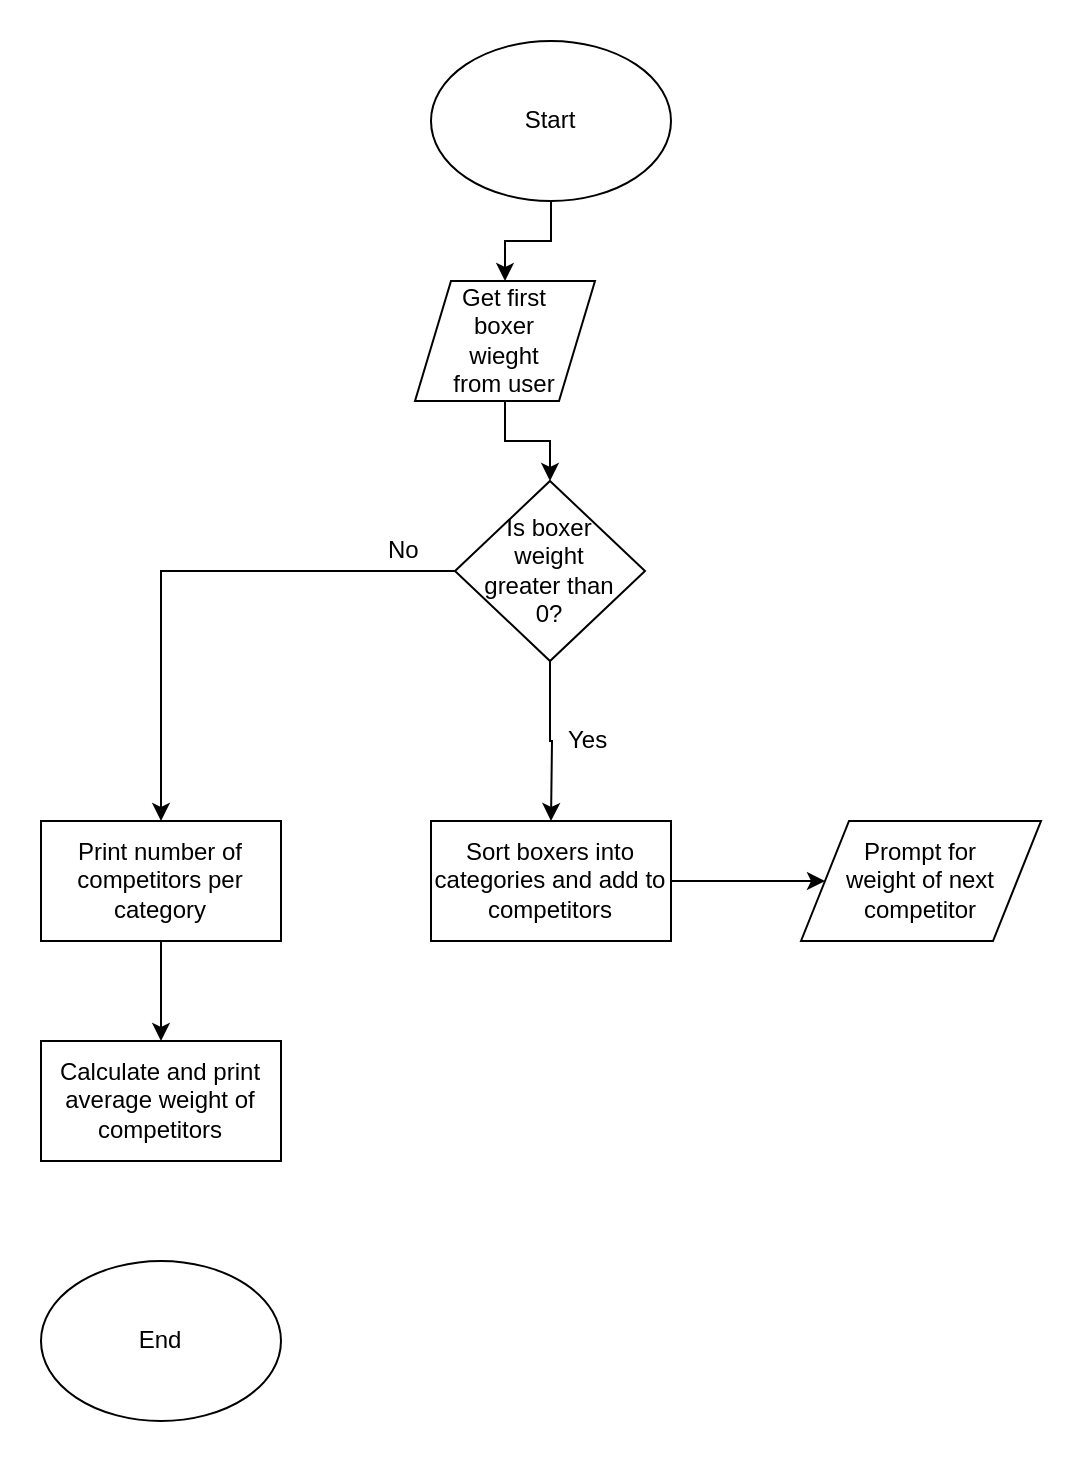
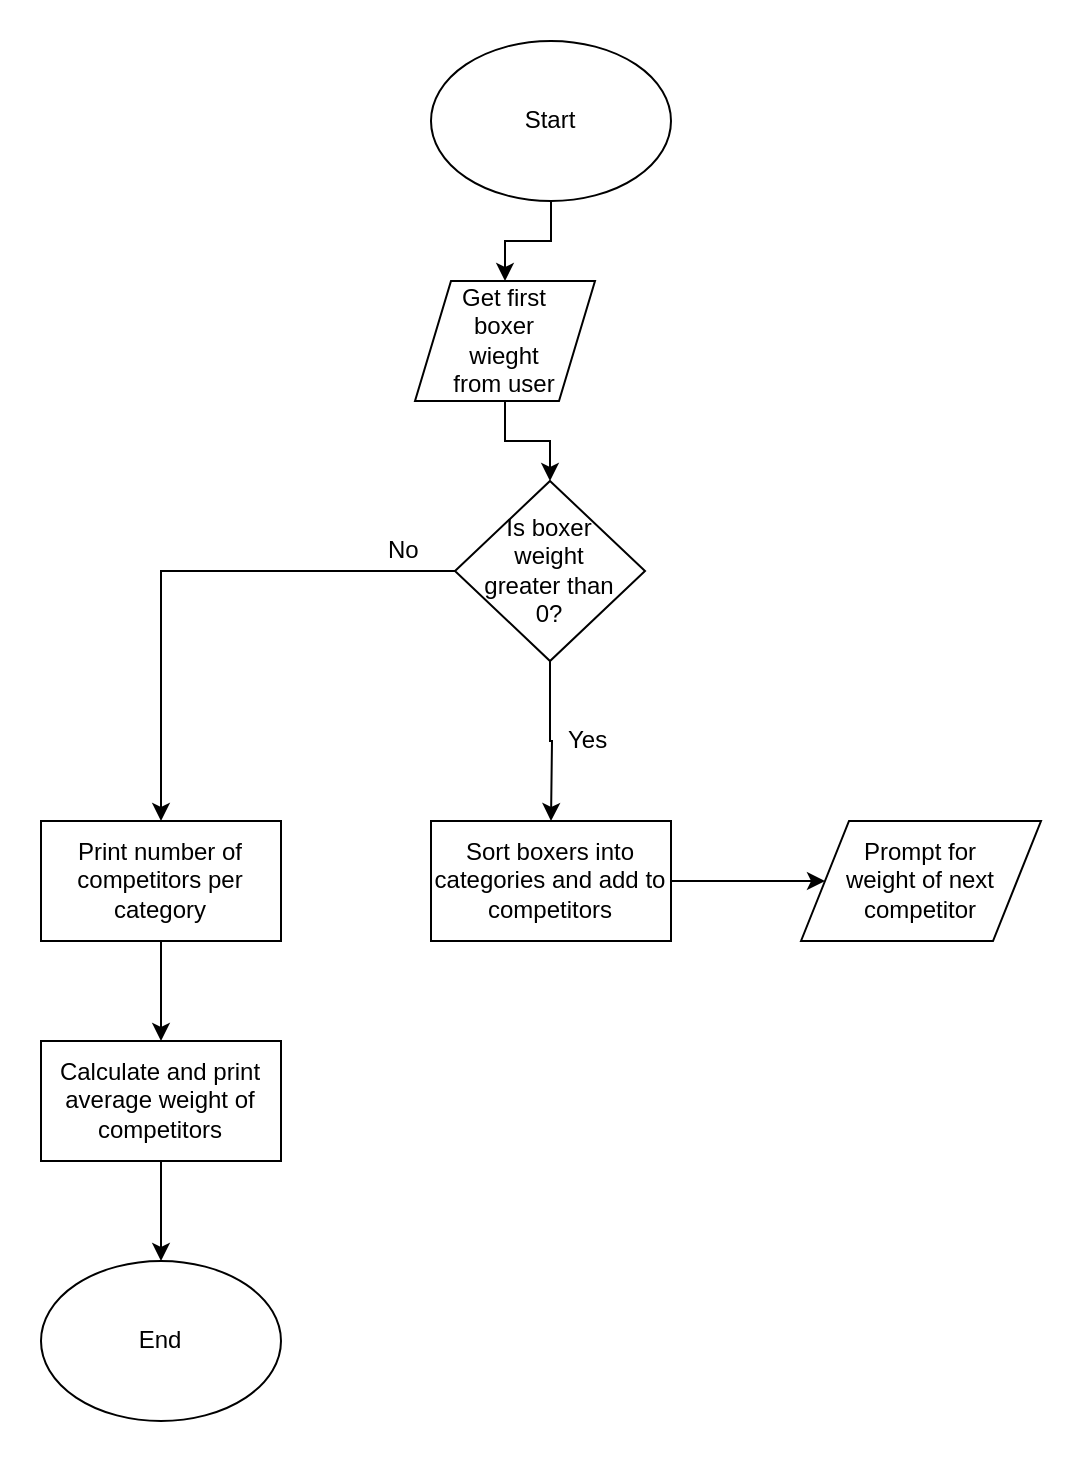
none -> (161, 1204)
